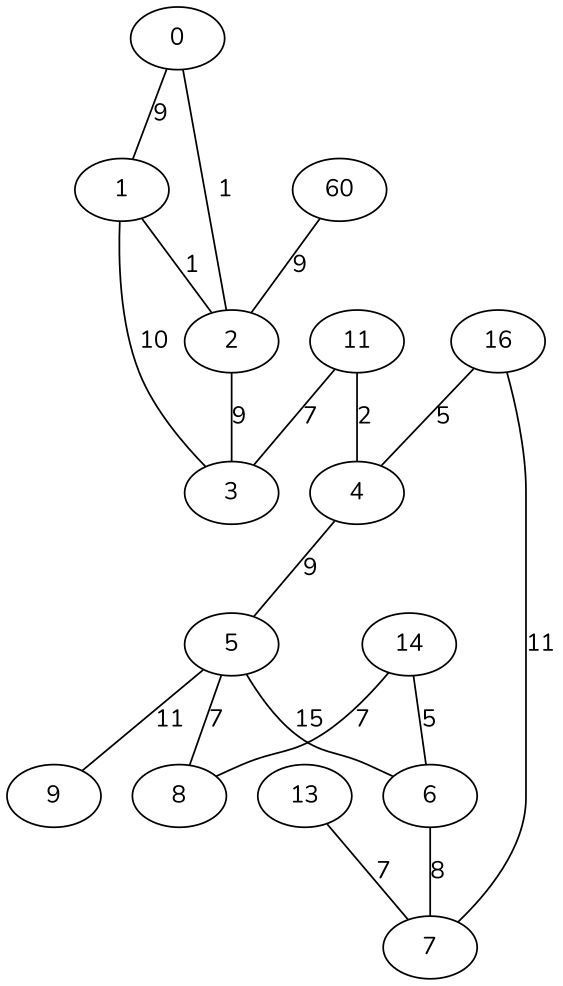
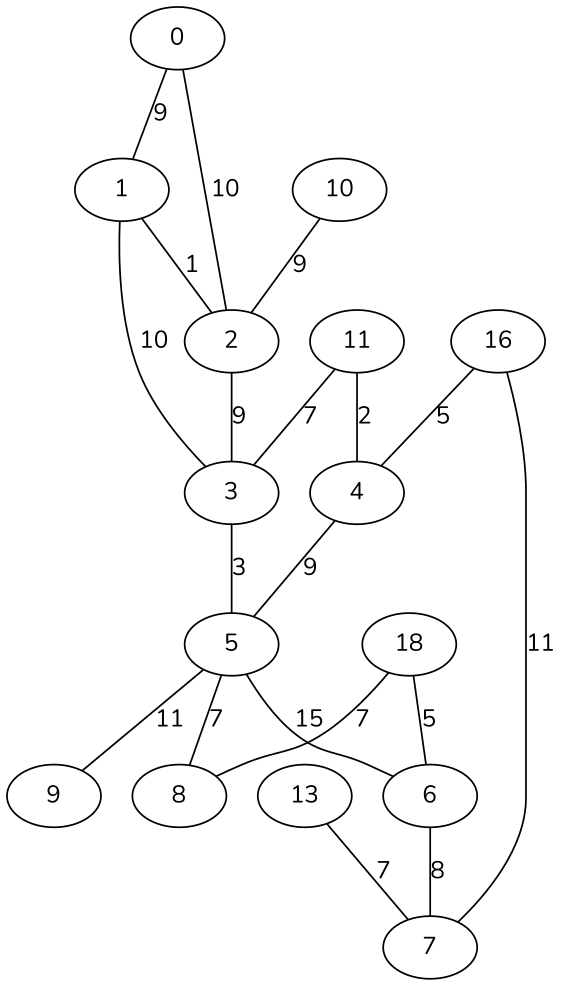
(226, 190) -> (226, 190)
(340, 190) -> (340, 190)
none -> (232, 569)
(409, 644) -> (409, 644)
